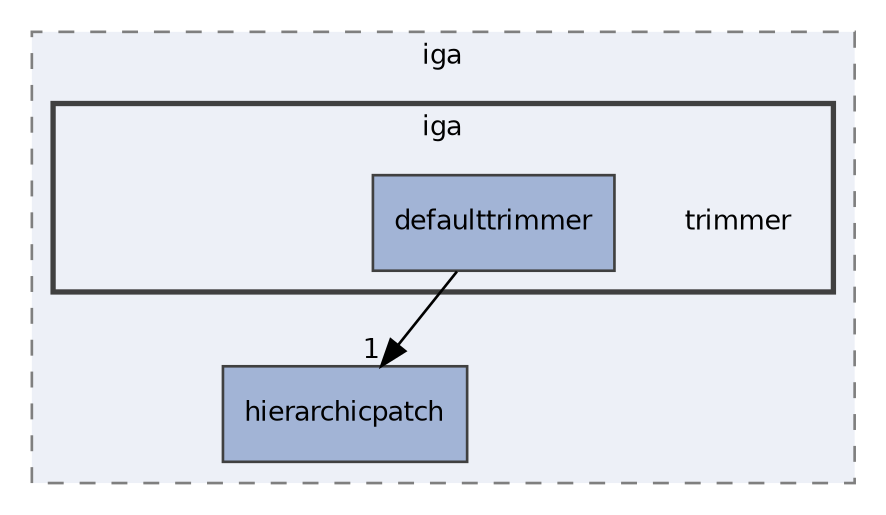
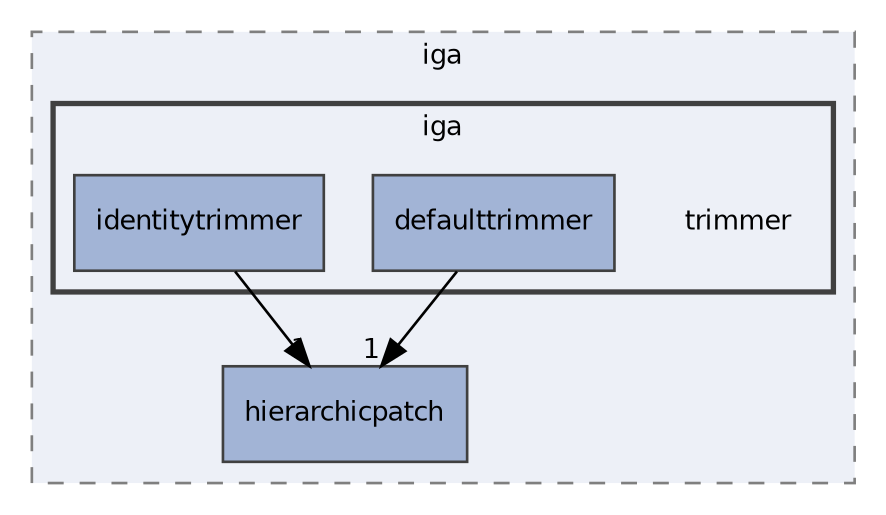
none -> (199, 223)
